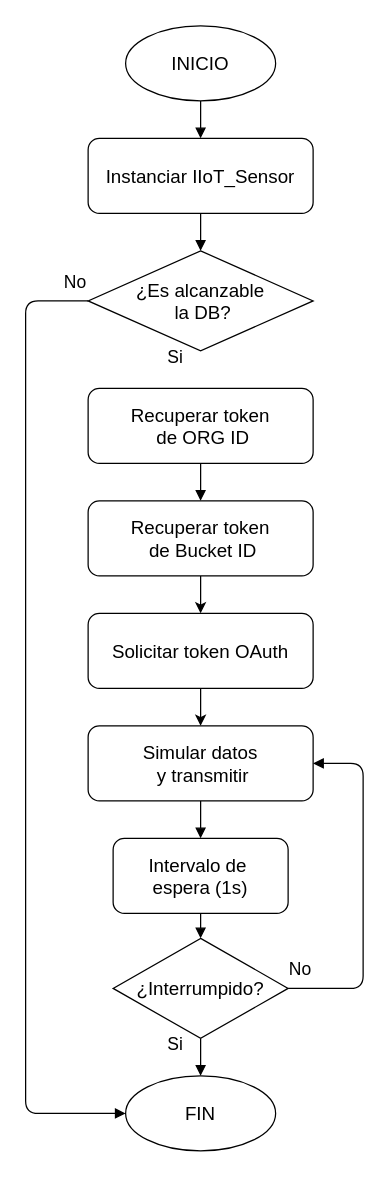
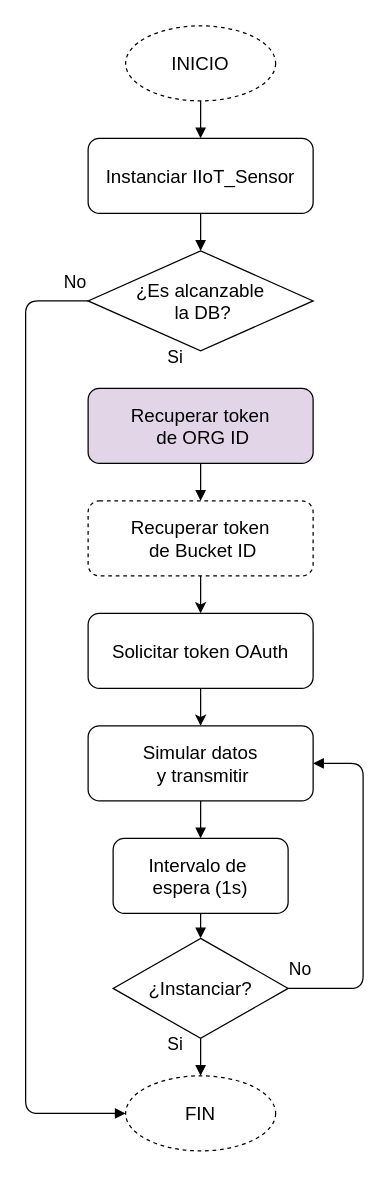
(201, 63) -> (201, 63)
(201, 426) -> (201, 426)
(201, 538) -> (201, 538)
(201, 988) -> (201, 988)
(201, 1113) -> (201, 1113)
